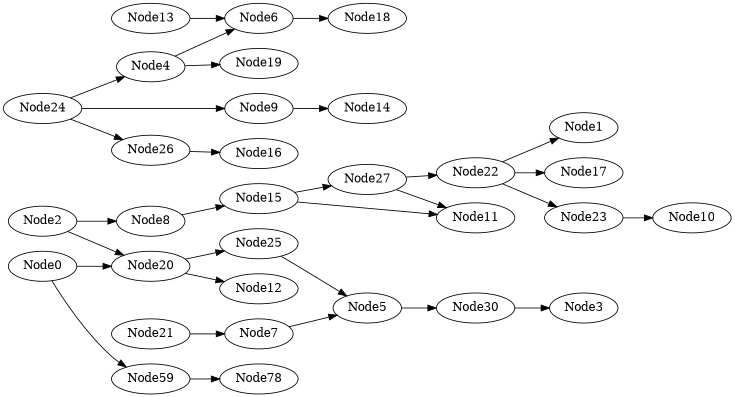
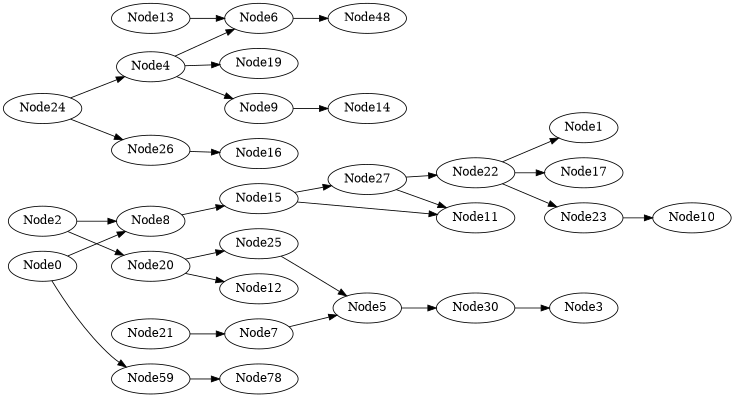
(367, 18) -> (367, 18)
(149, 109) -> (201, 86)
(90, 266) -> (89, 247)
